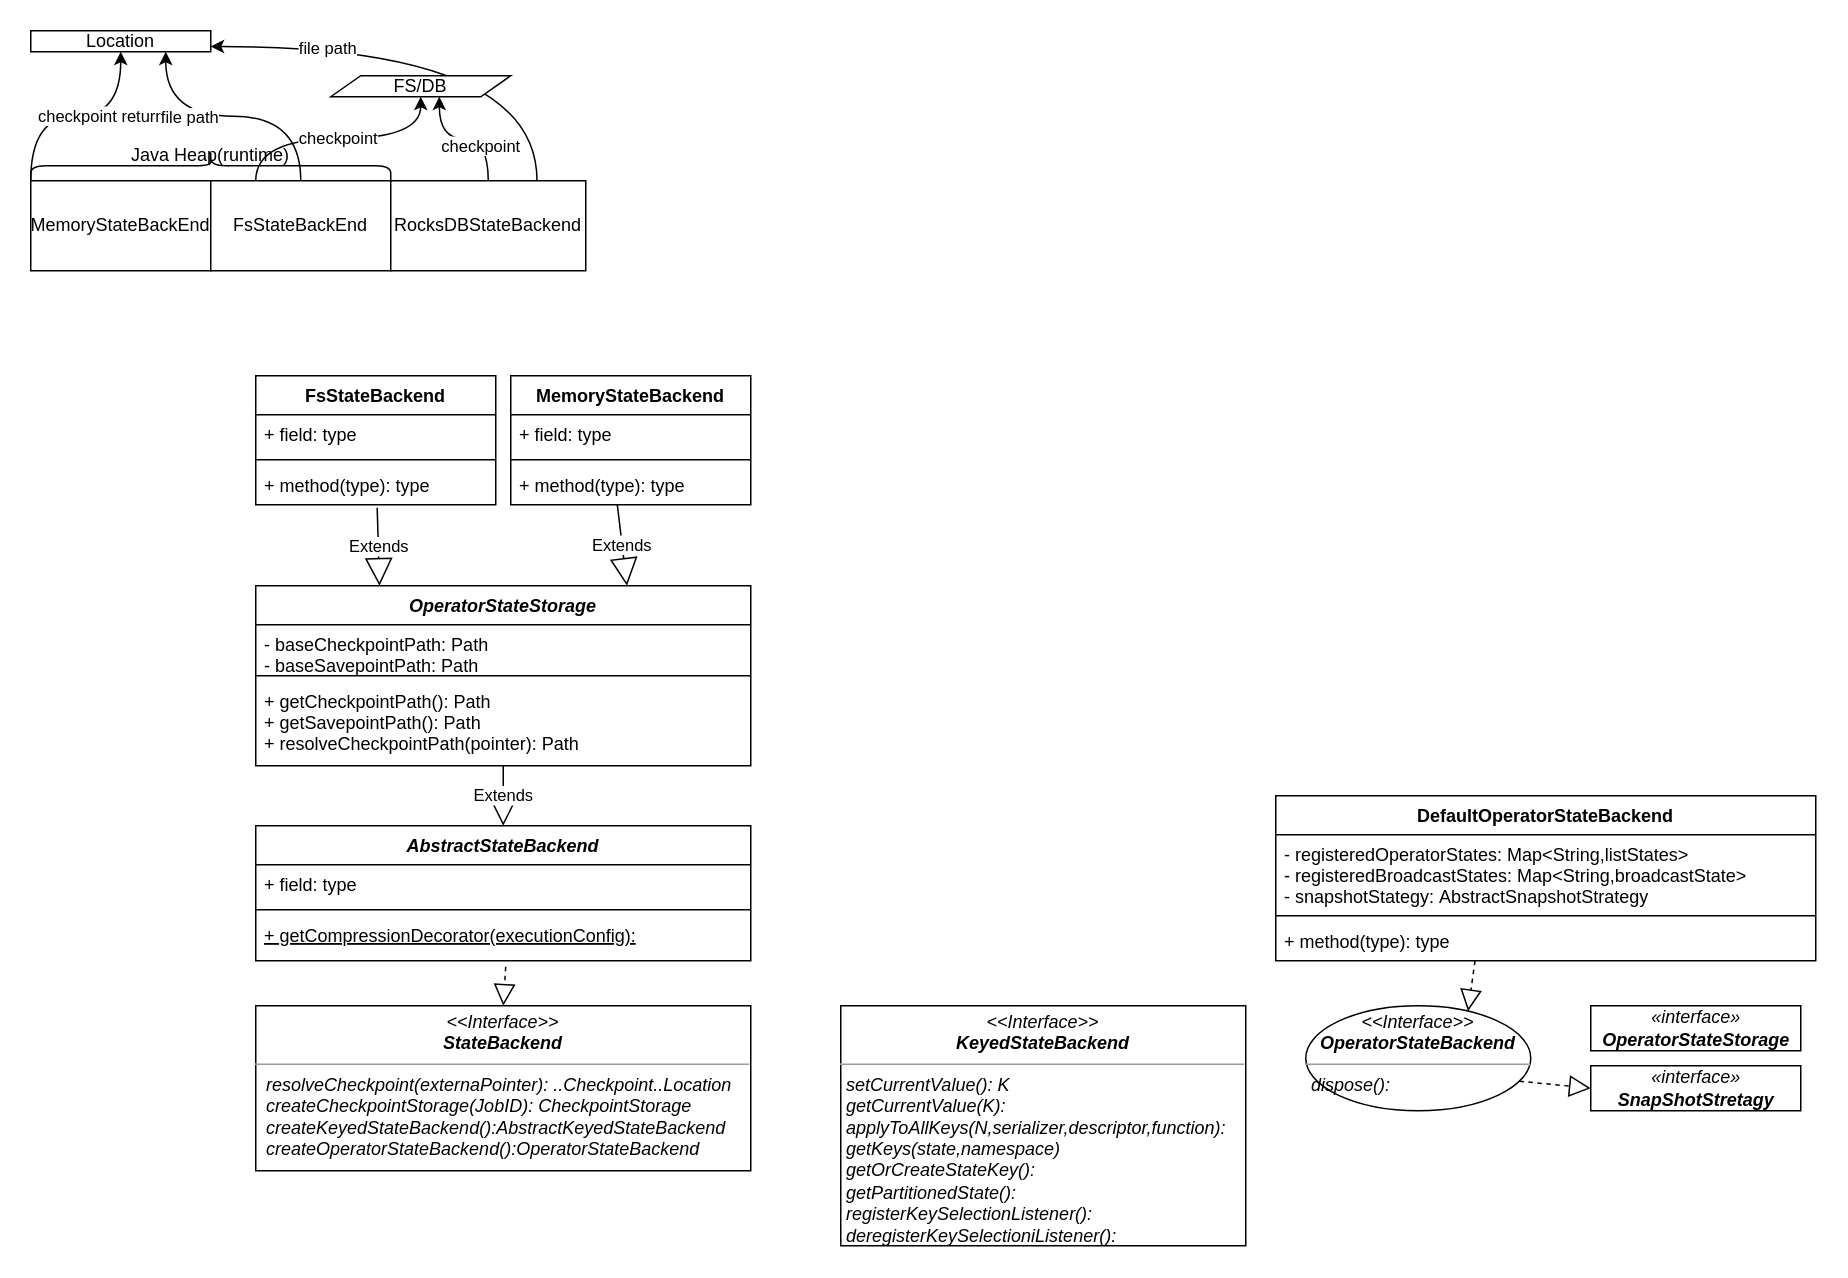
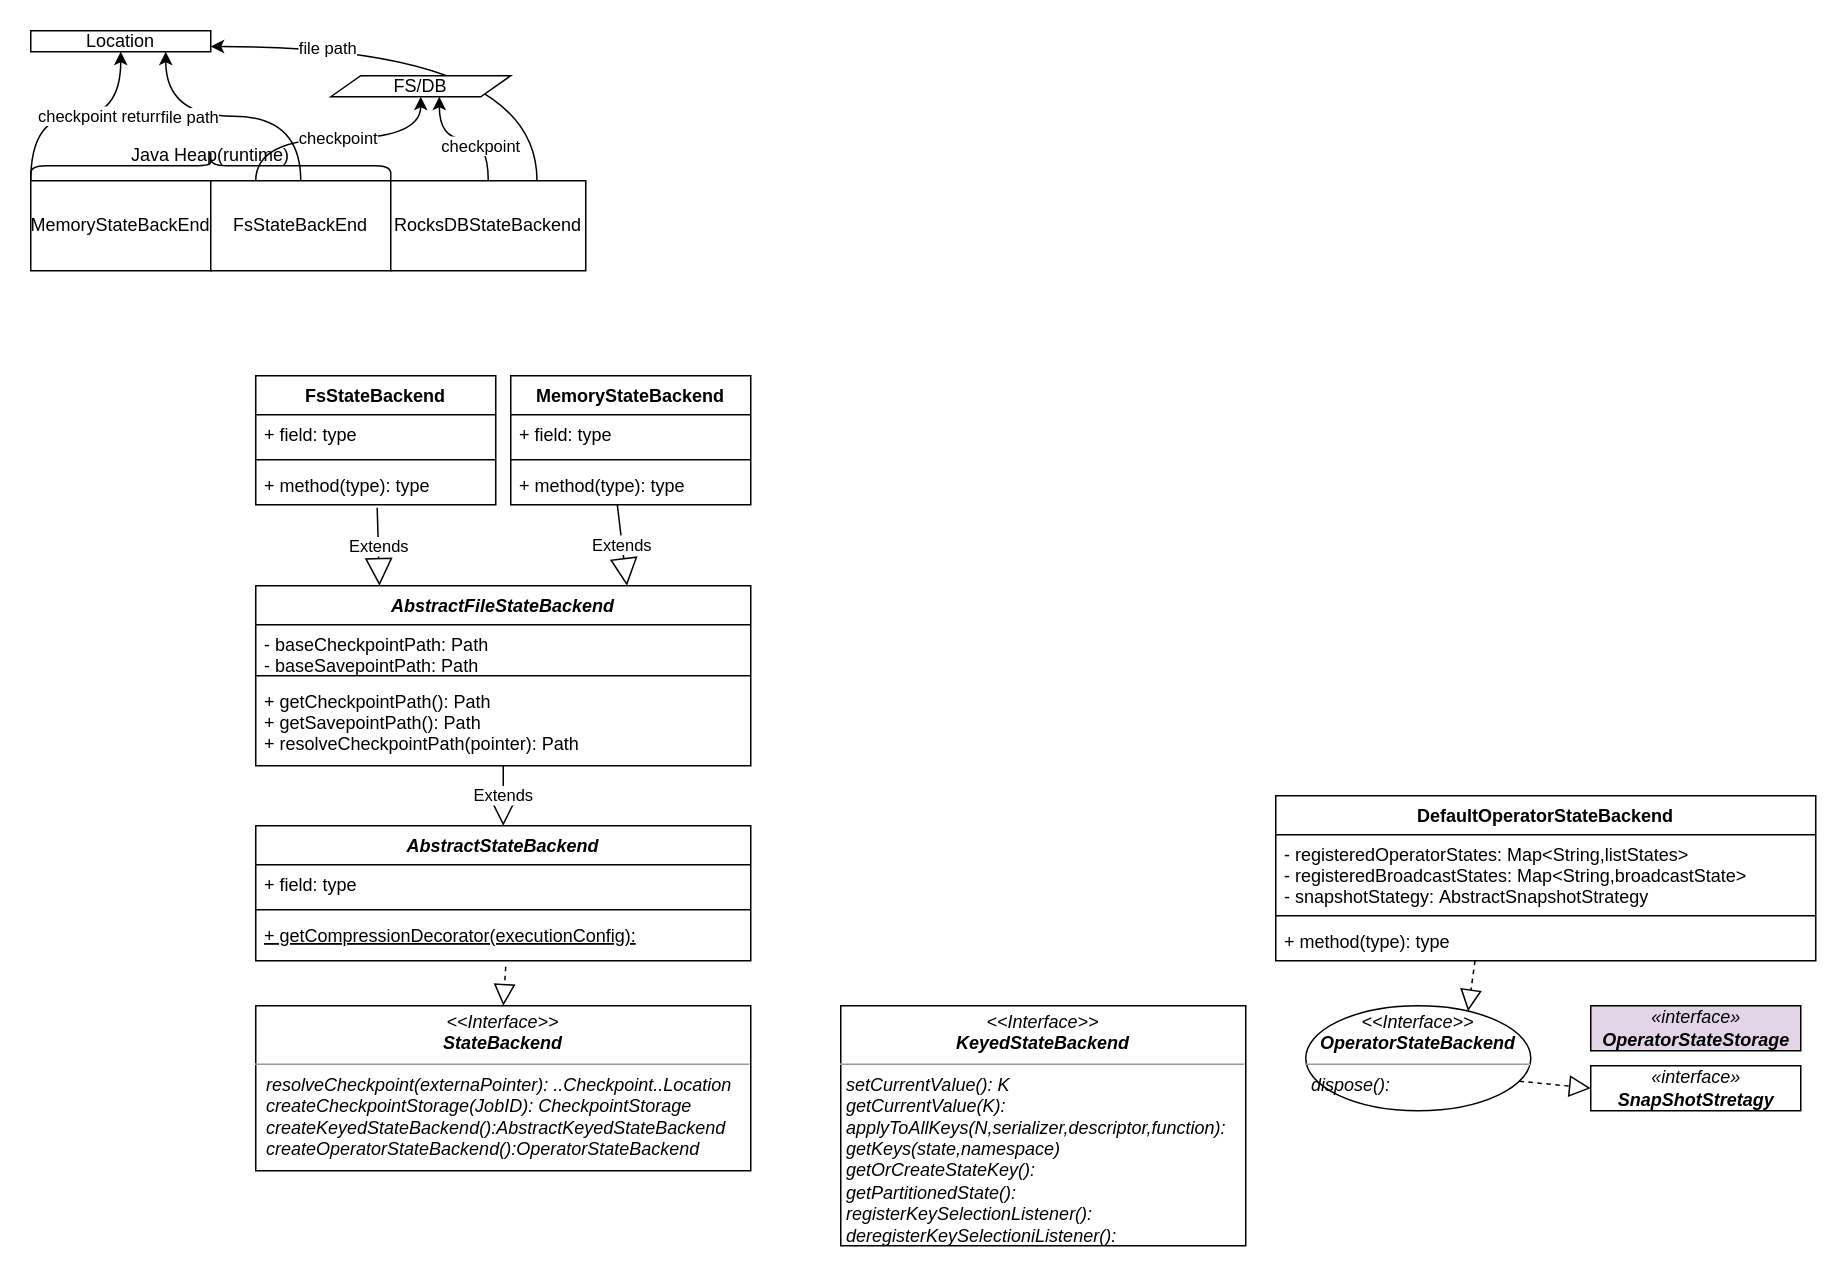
(503, 606) -> (503, 606)
(1696, 1028) -> (1696, 1028)
